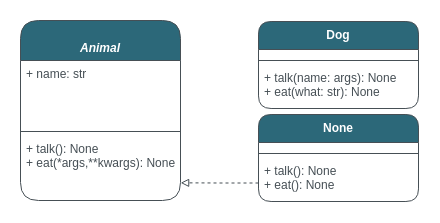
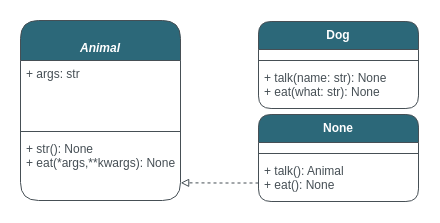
(59, 75) -> (59, 75)
(336, 86) -> (332, 86)
(102, 164) -> (102, 164)
(305, 179) -> (309, 179)
